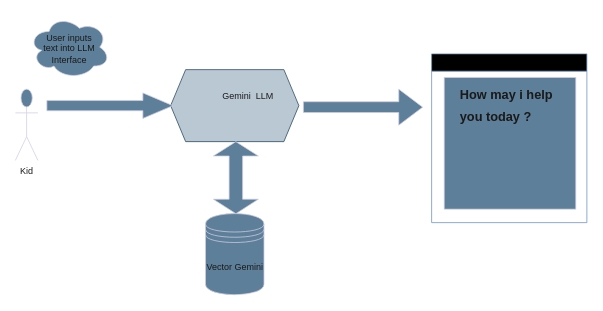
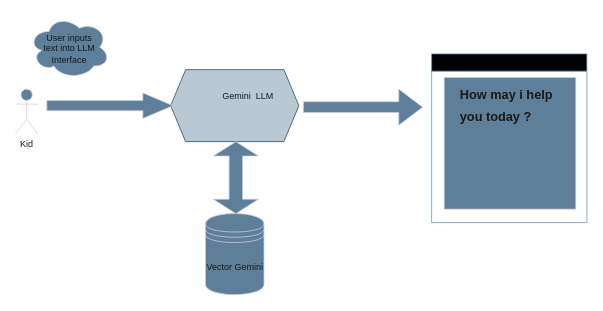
(27, 125) -> (27, 111)
